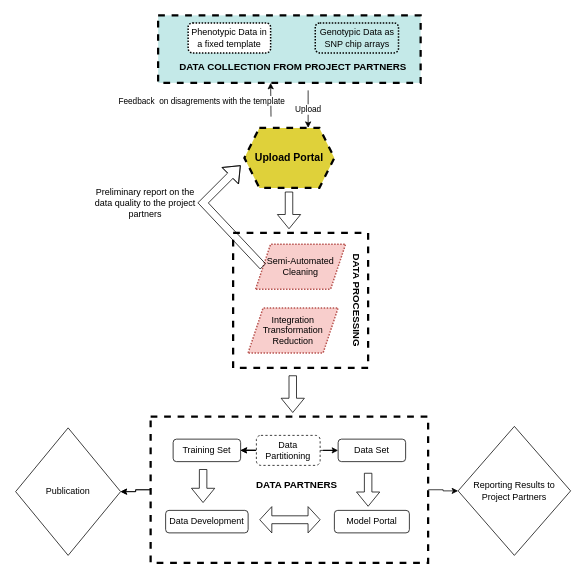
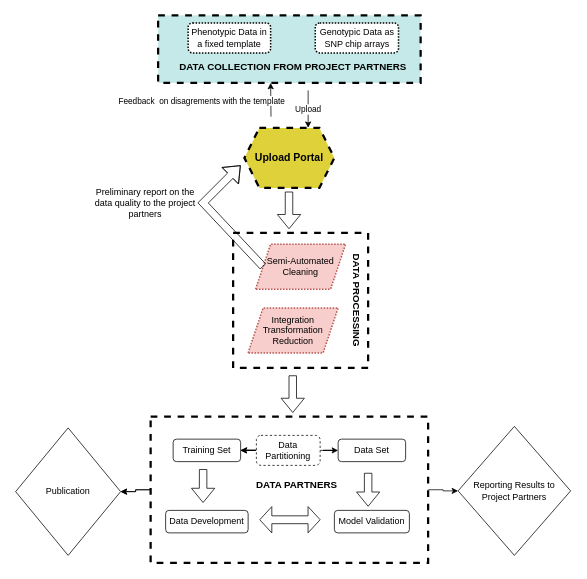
(357, 38) -> (357, 38)
(372, 522) -> (372, 522)
